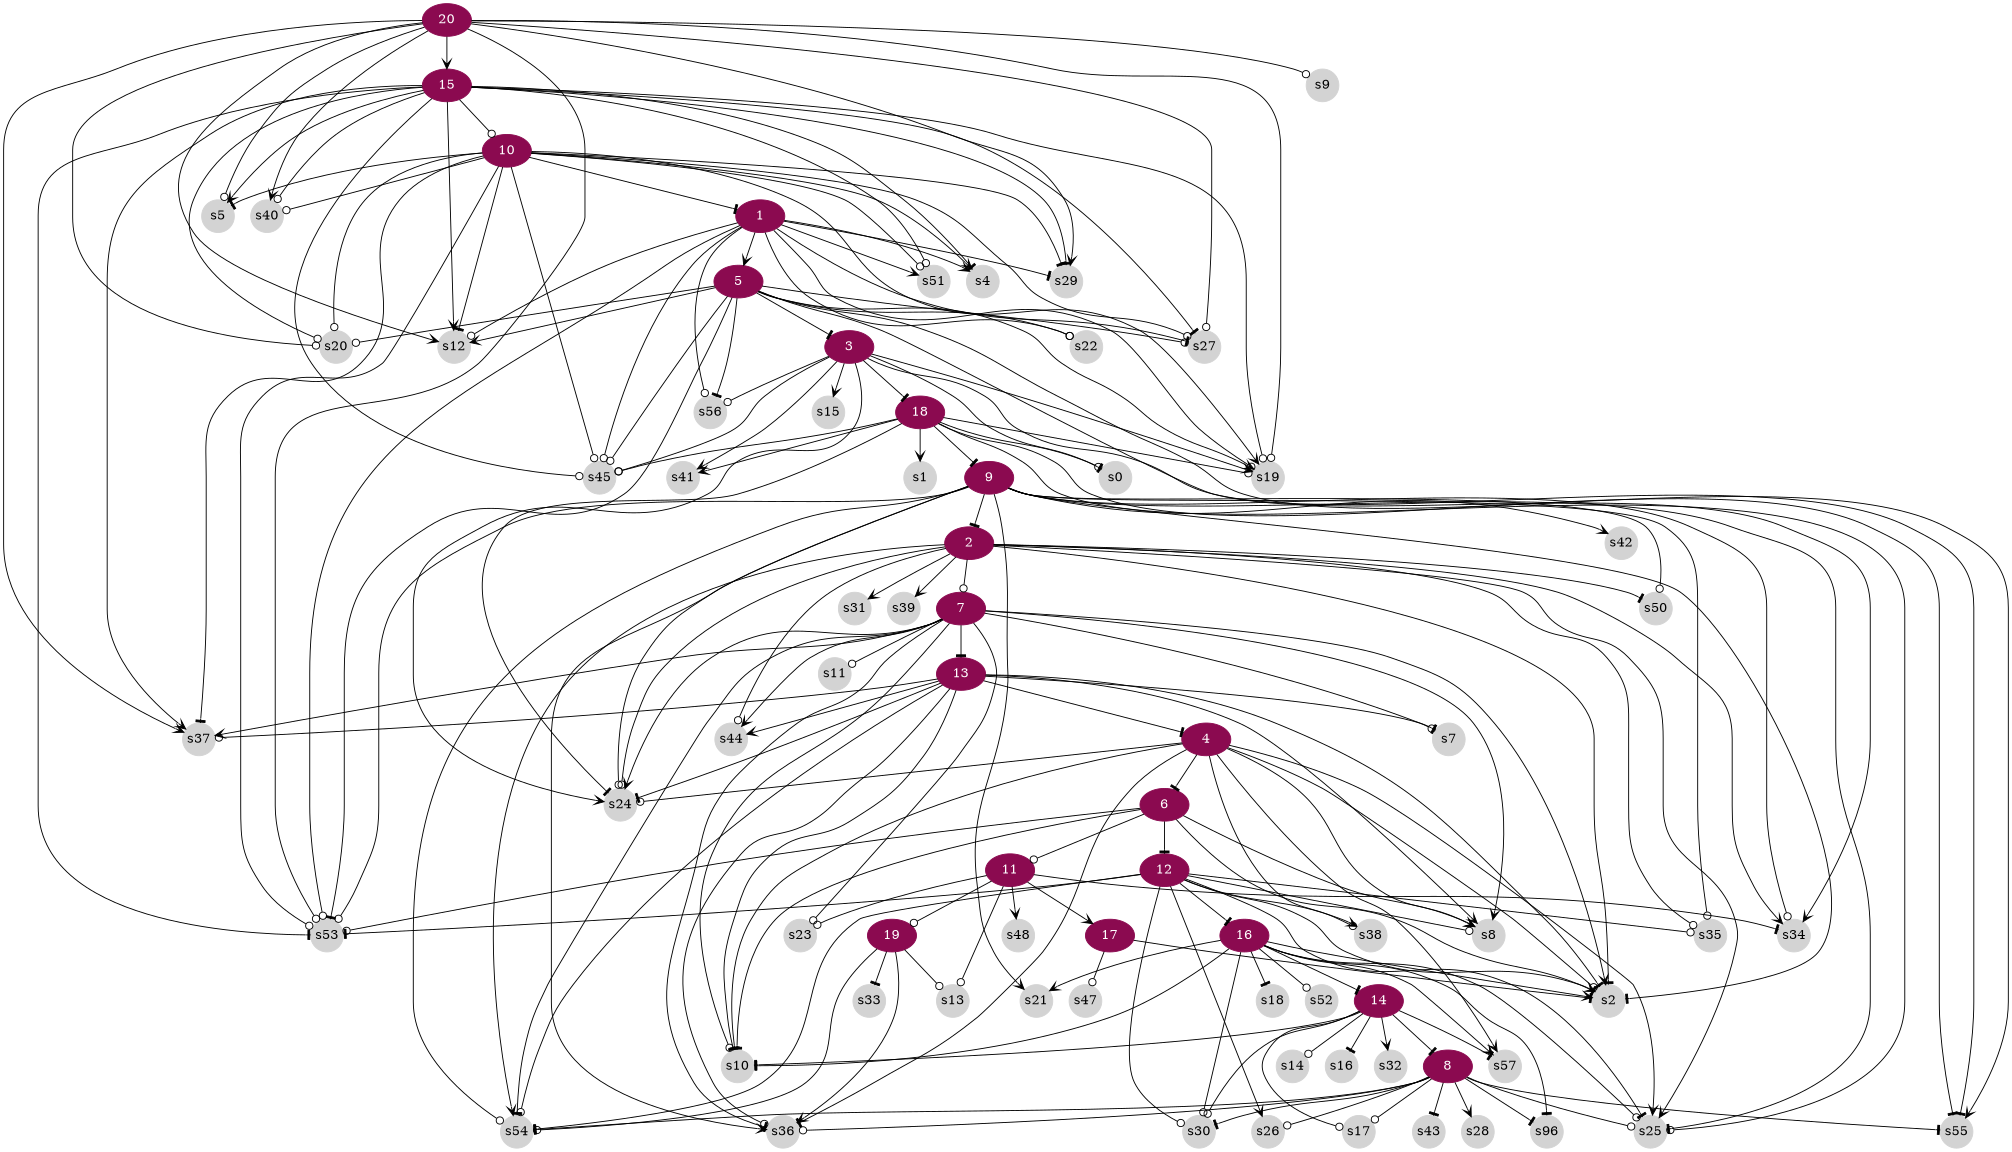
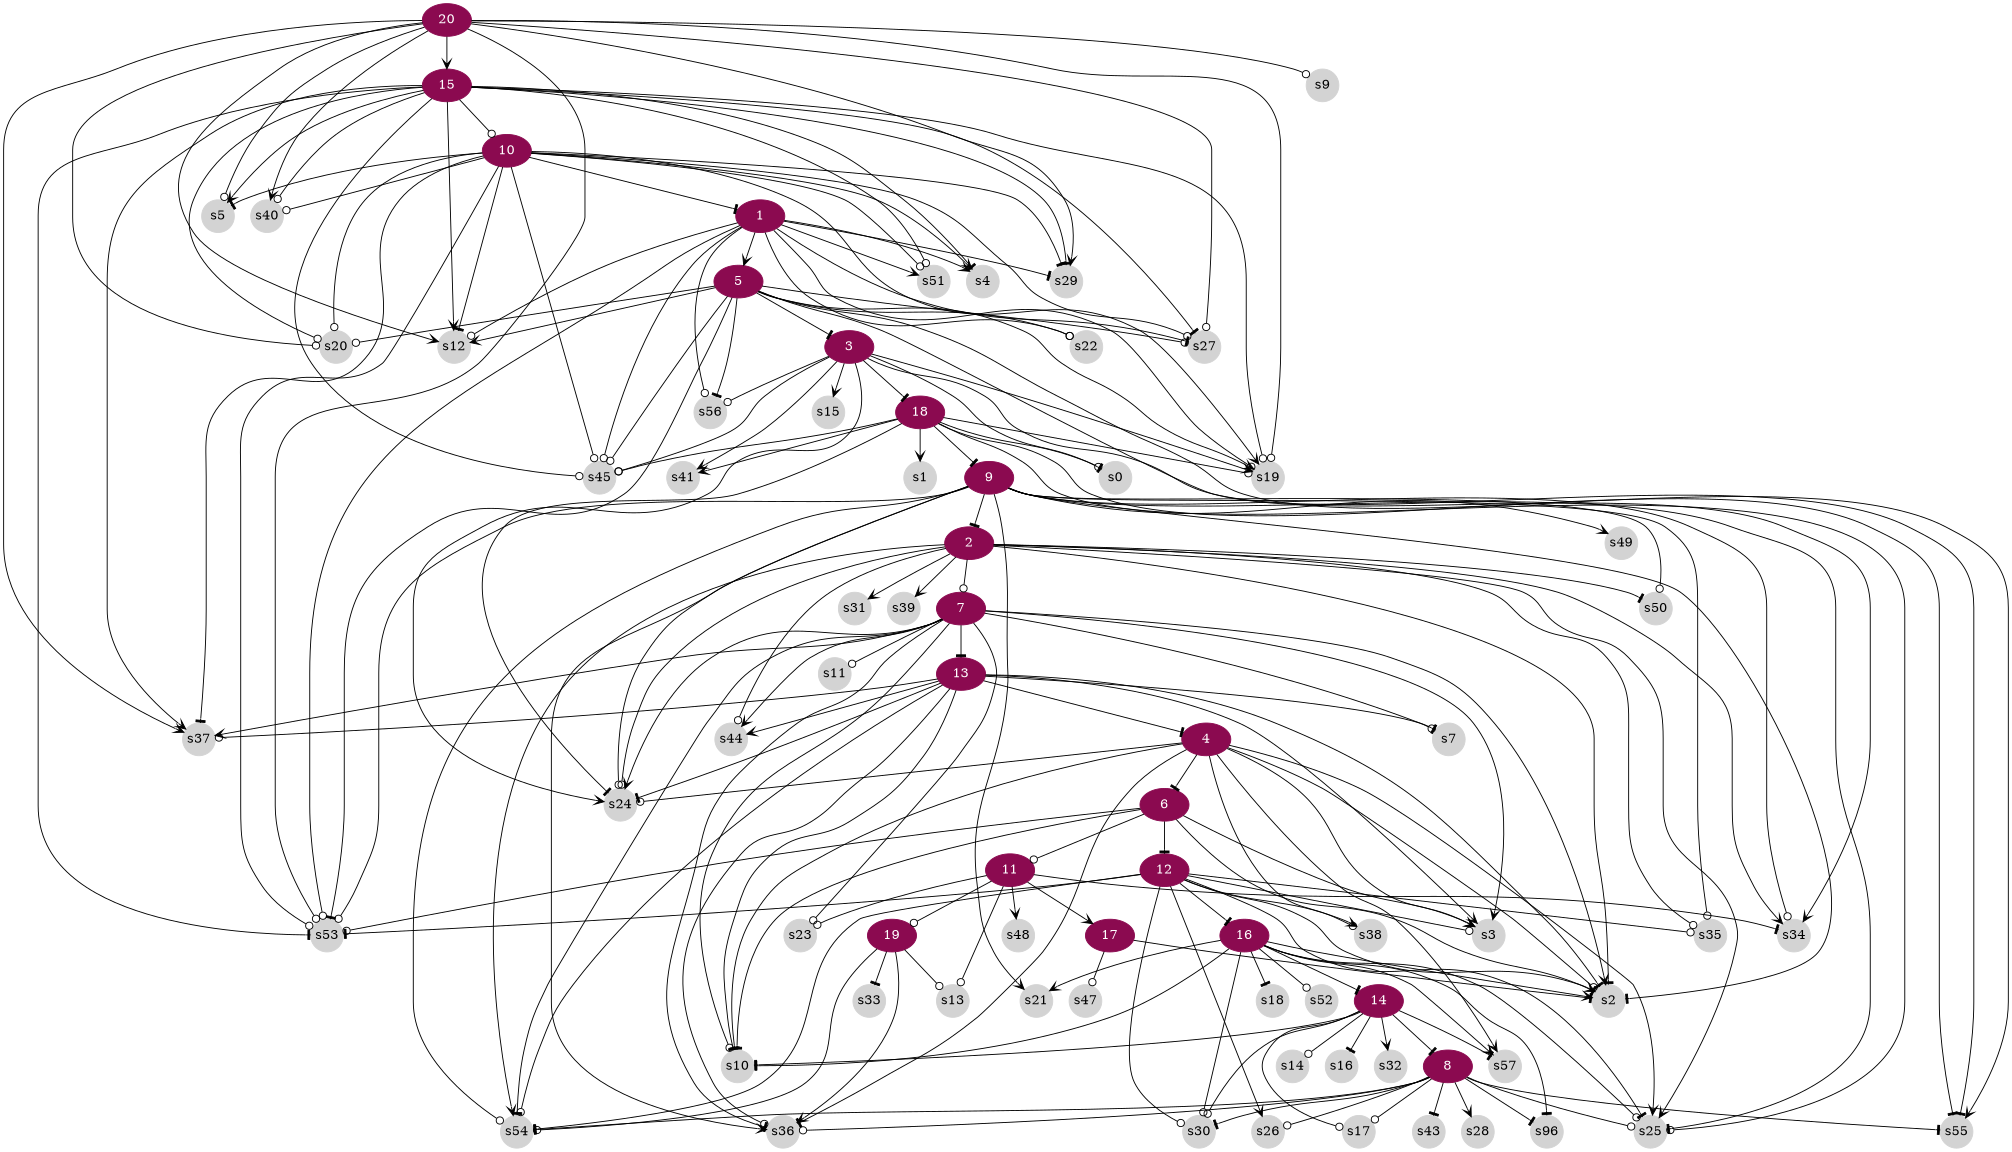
(1621, 543) -> (1621, 543)
(1489, 936) -> (1489, 936)
